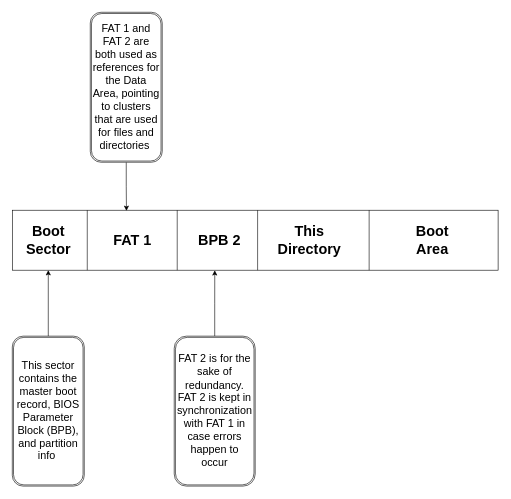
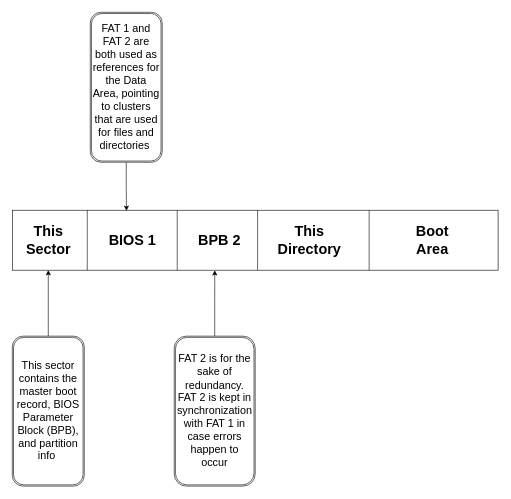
(49, 240) -> (49, 240)
(133, 240) -> (133, 240)
